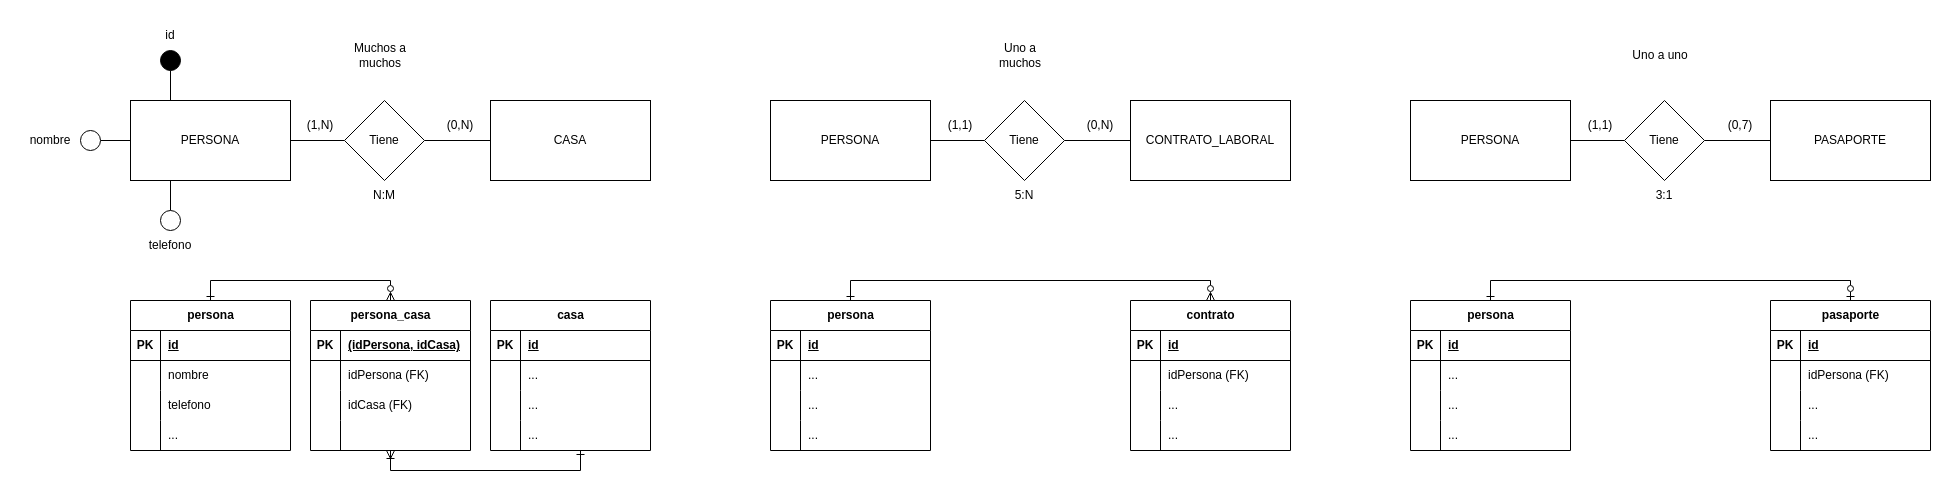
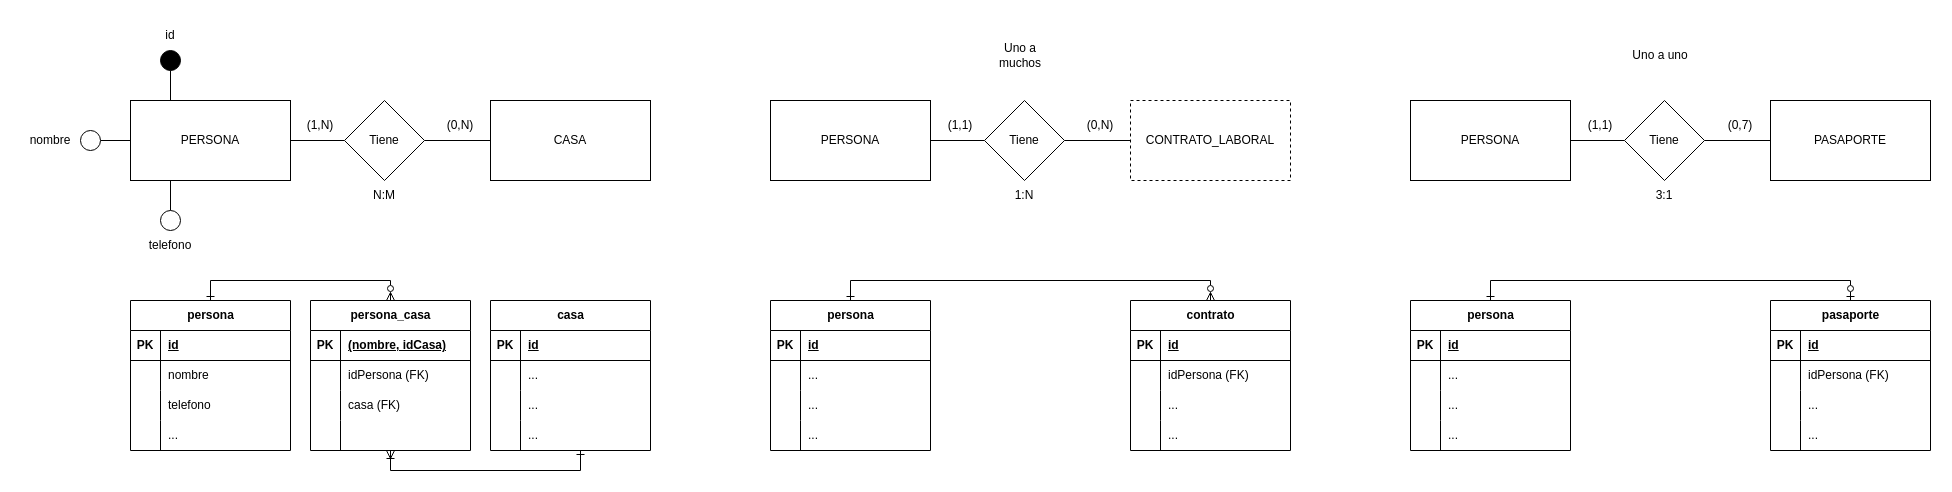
(381, 56) -> none
(1211, 141) -> (1211, 141)
(1025, 196) -> (1025, 196)
(406, 346) -> (398, 346)
(382, 406) -> (377, 406)
